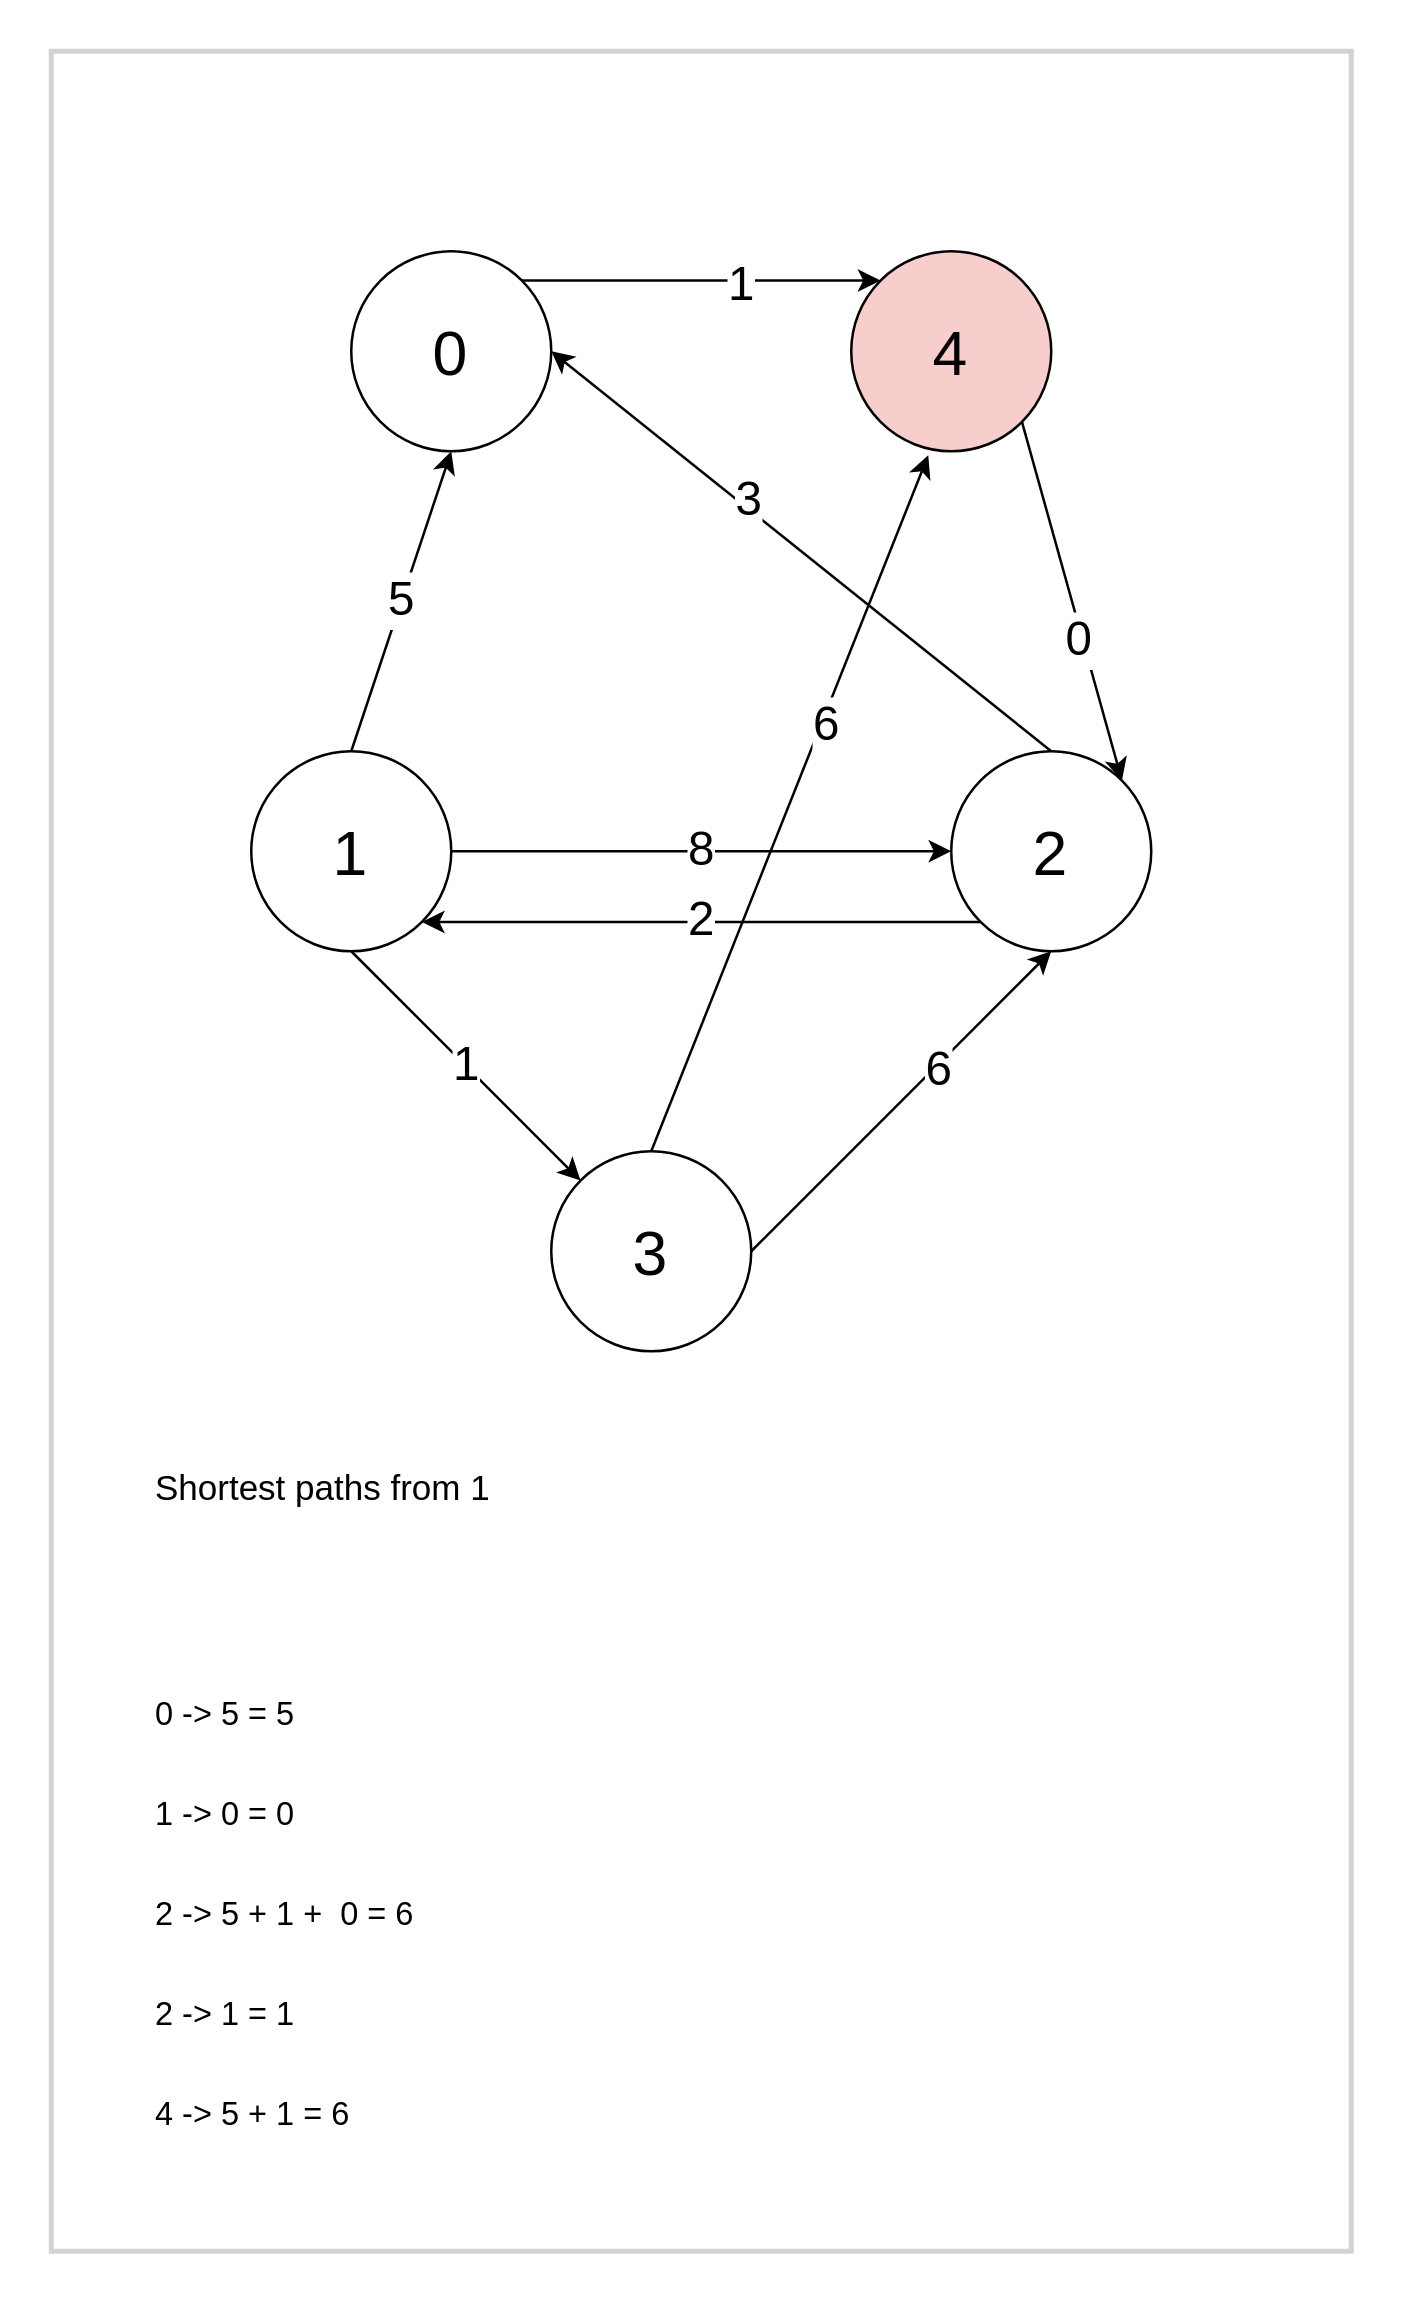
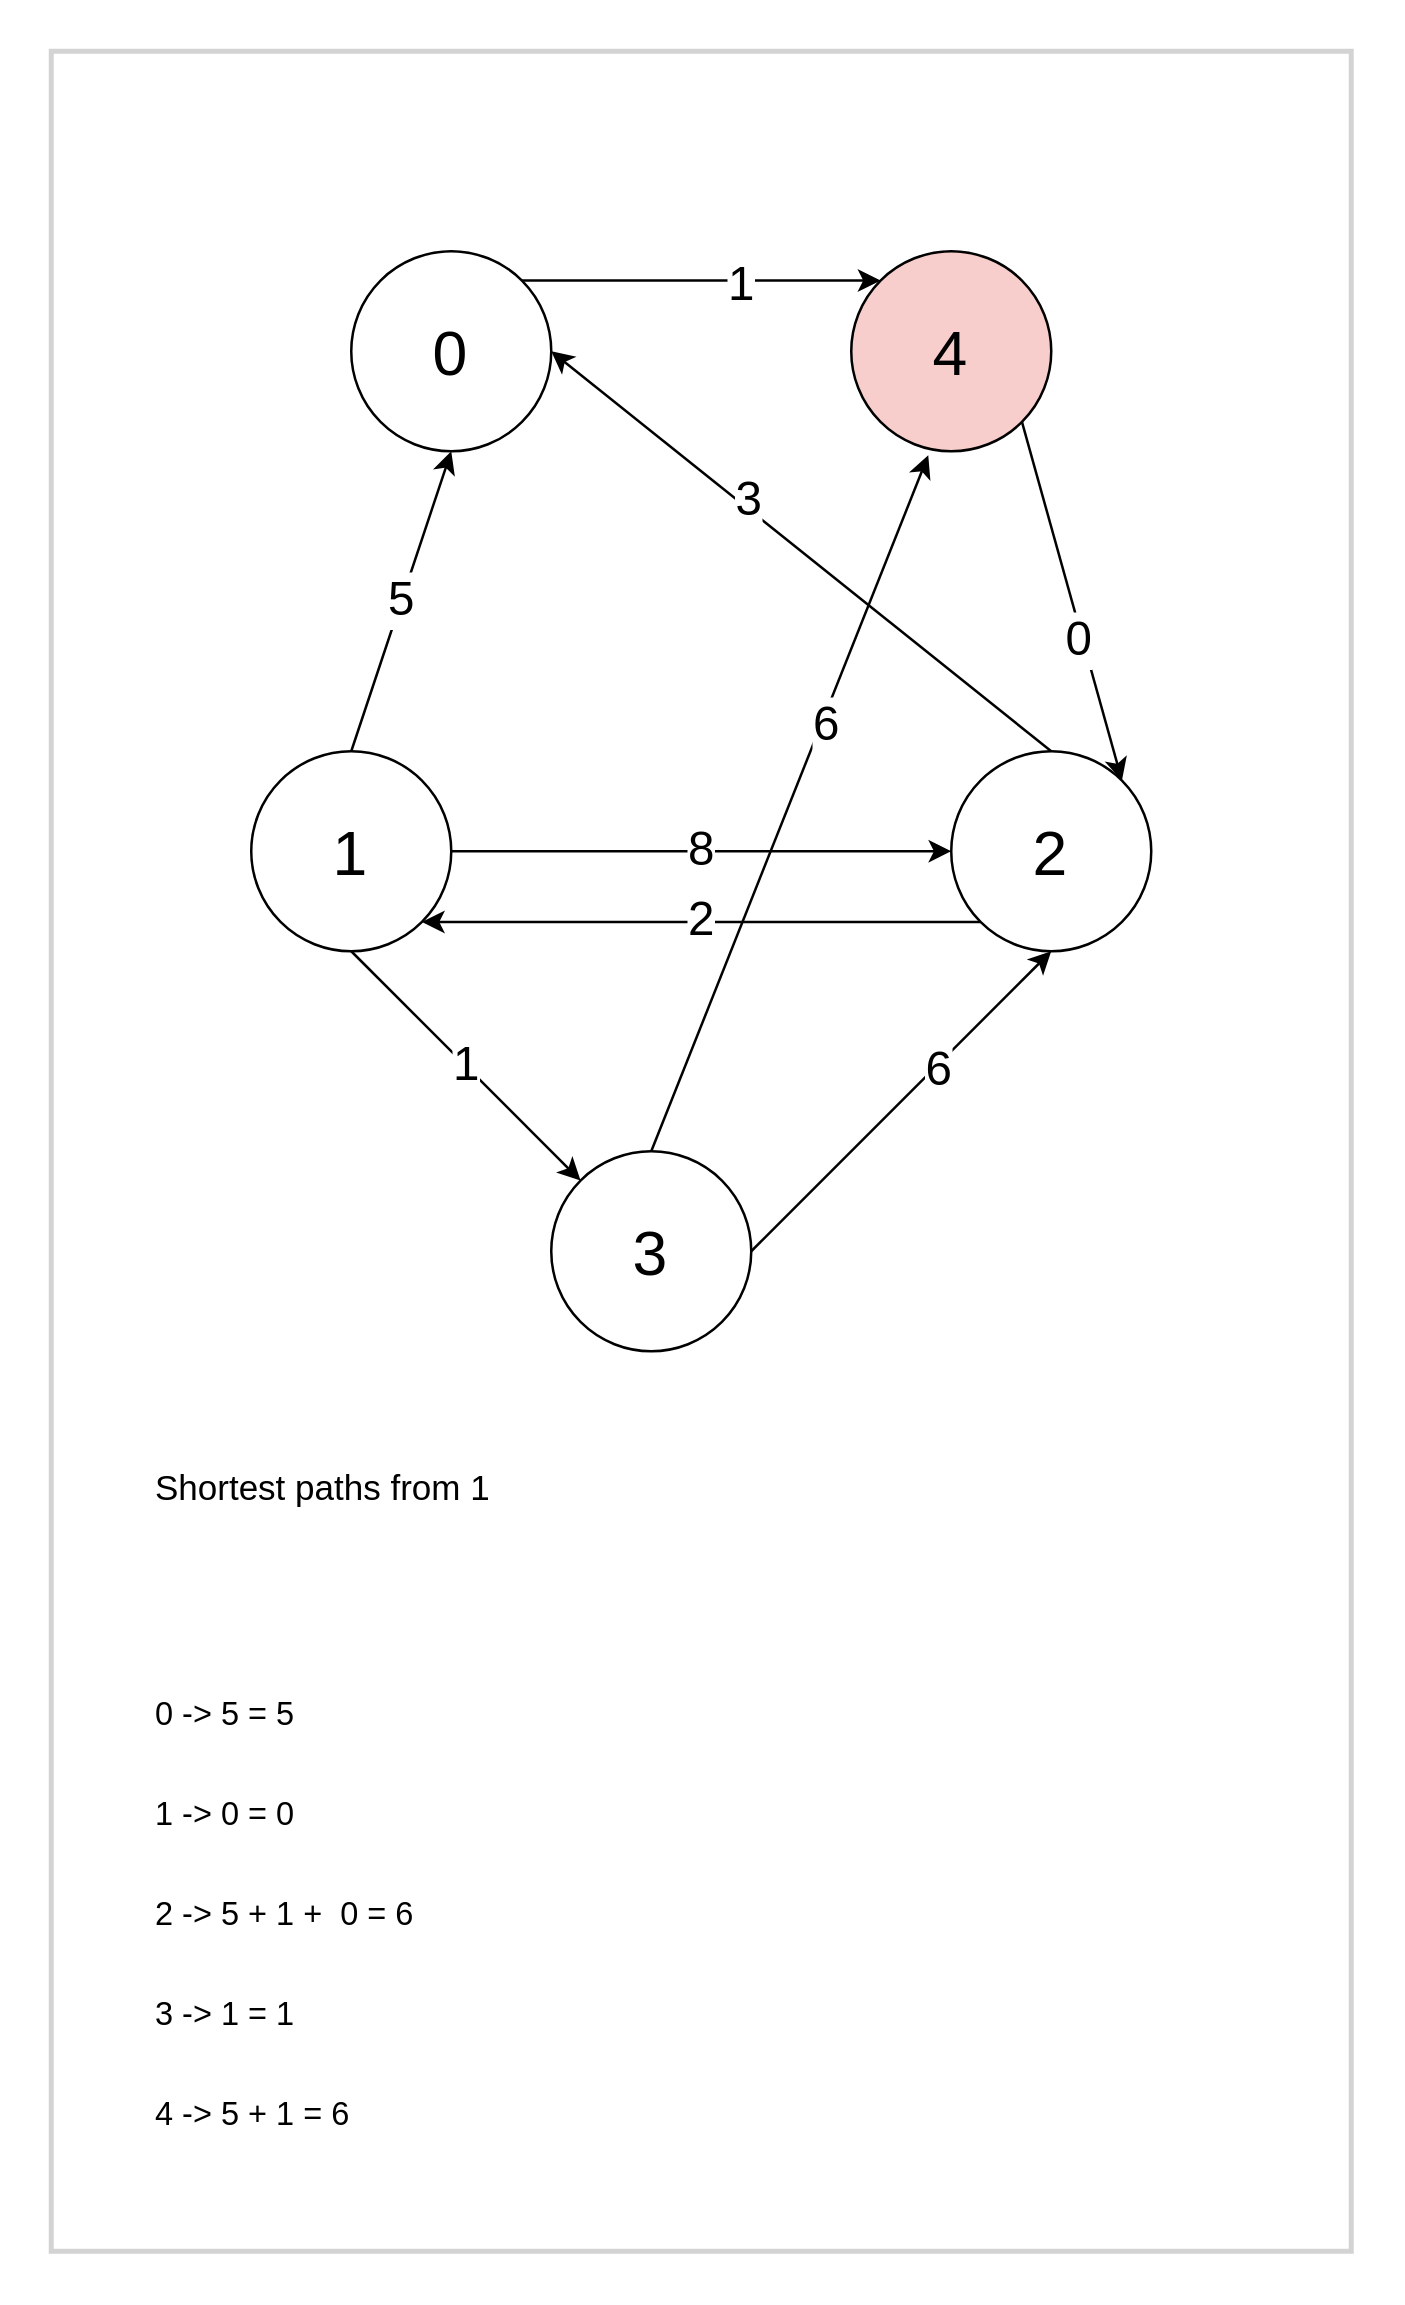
(230, 2014) -> (230, 2014)
